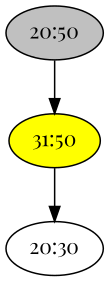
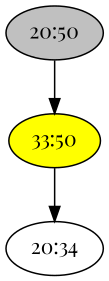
(55, 141) -> (55, 141)
(55, 249) -> (55, 249)
